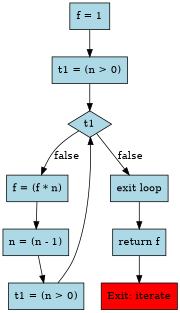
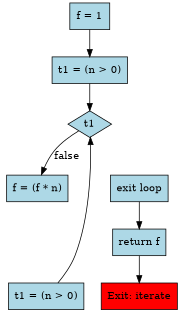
(111, 151) -> none
(36, 242) -> none
